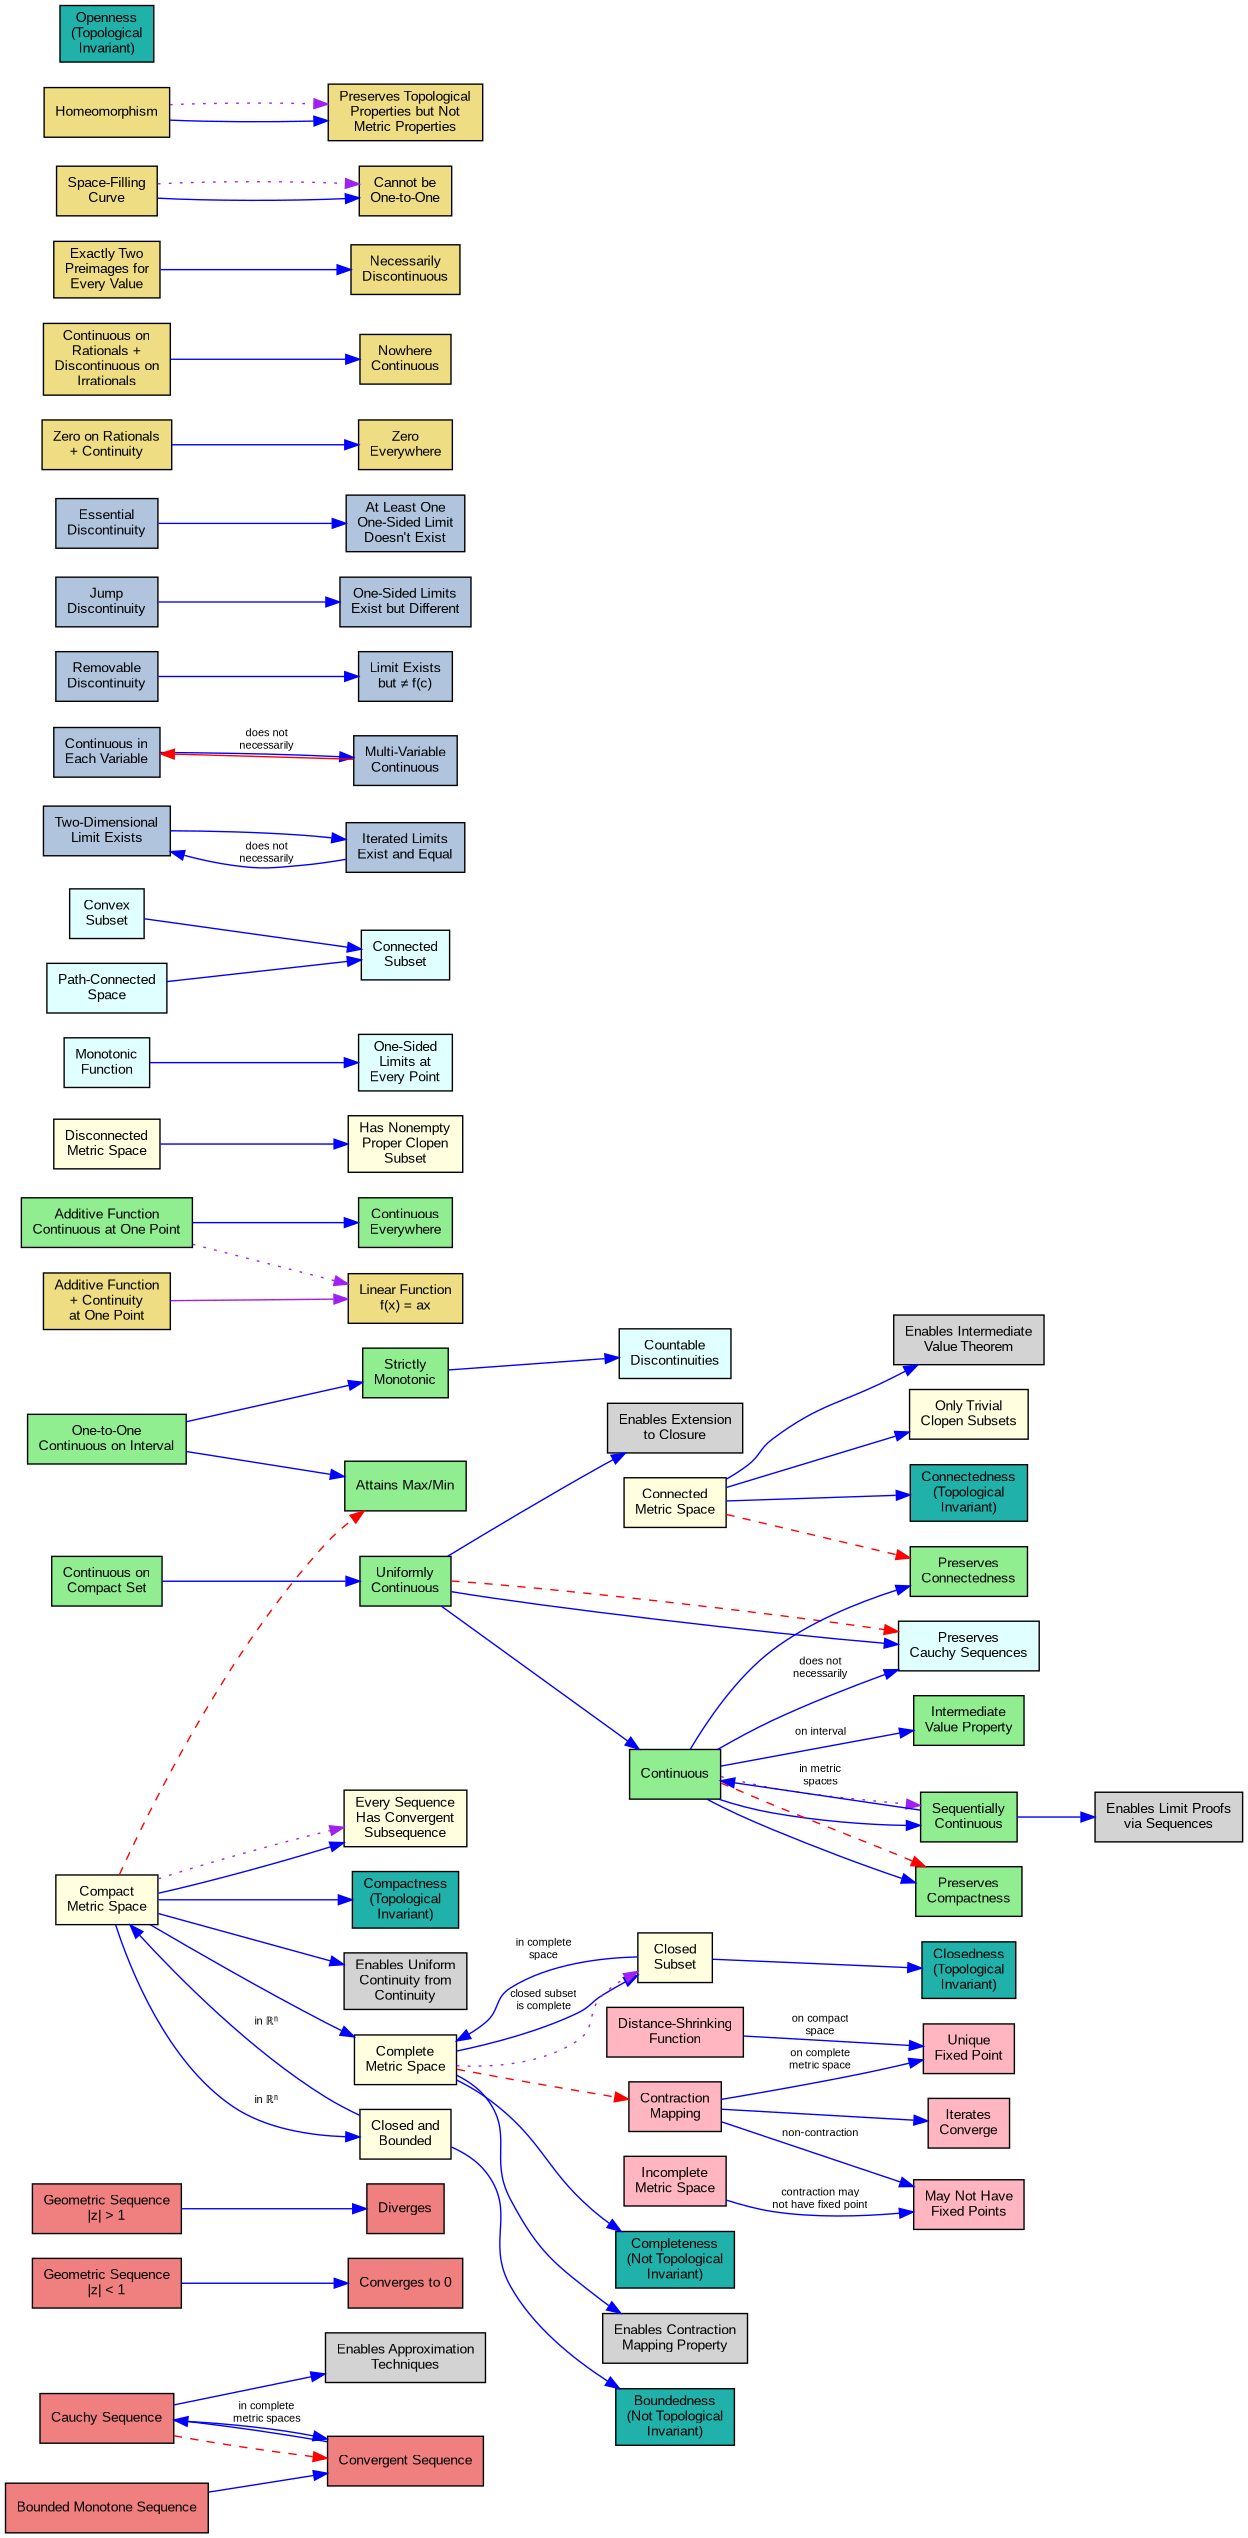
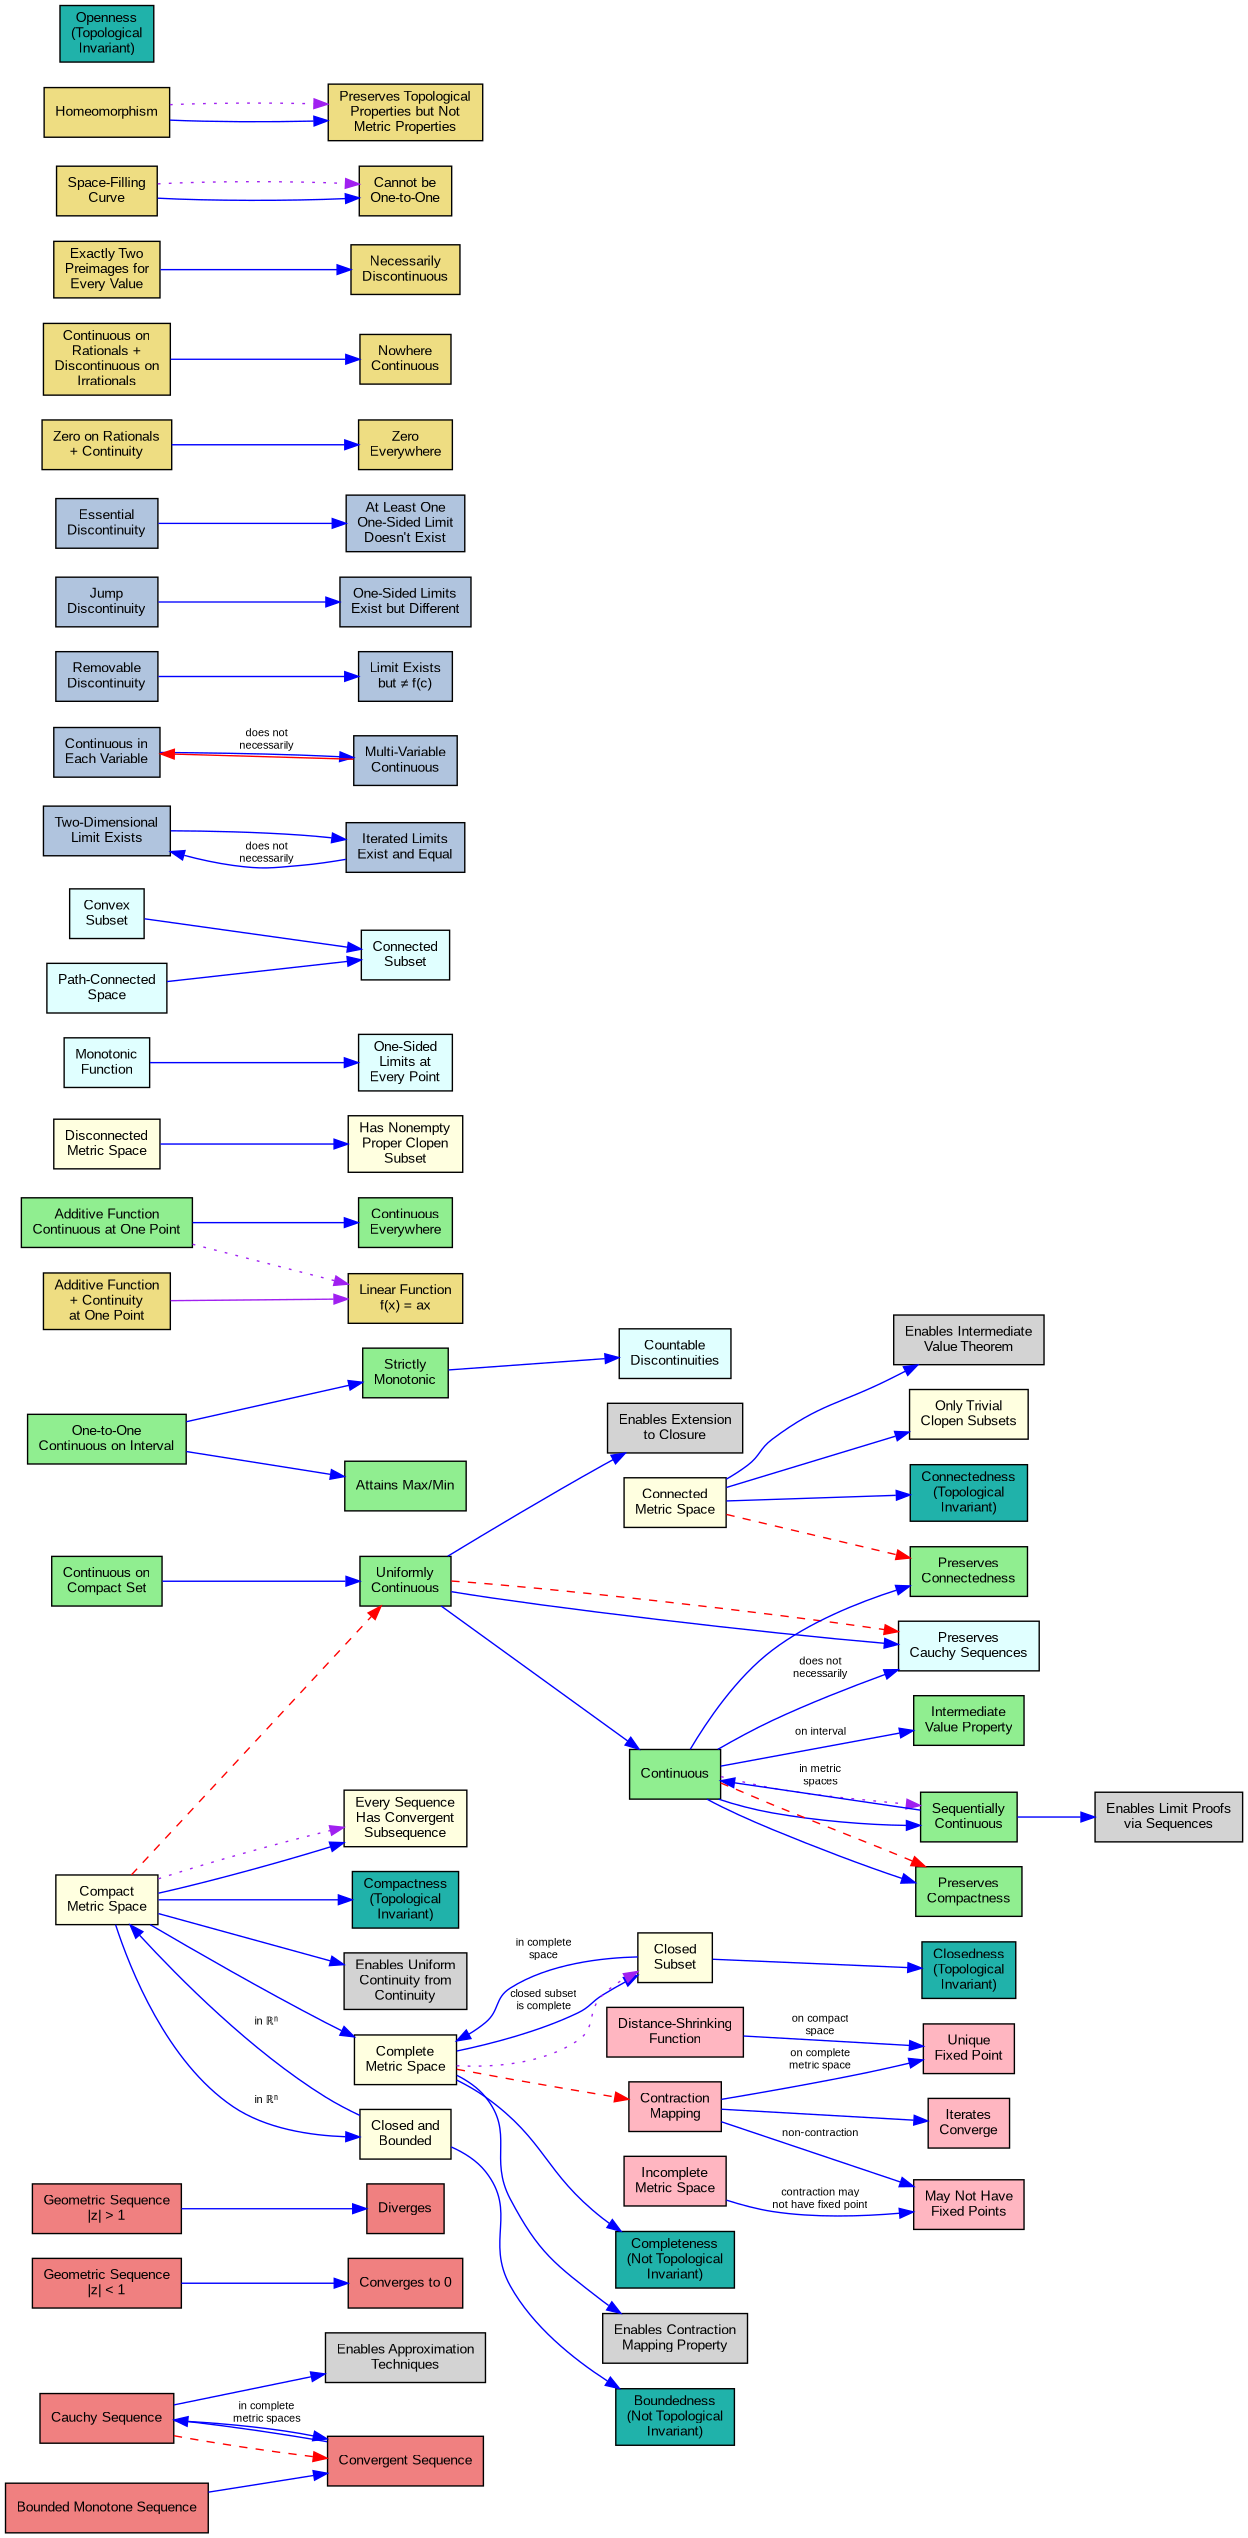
(220, 1686) -> (252, 1746)
